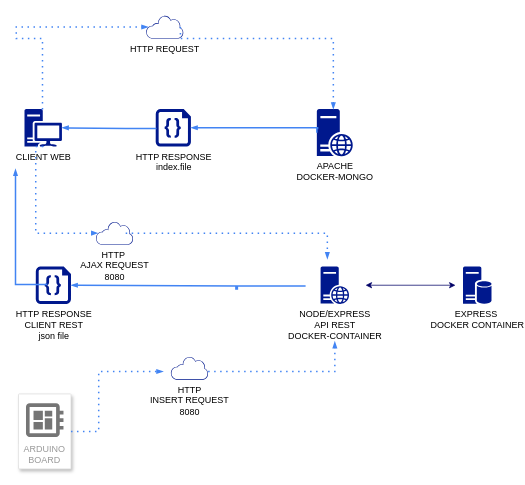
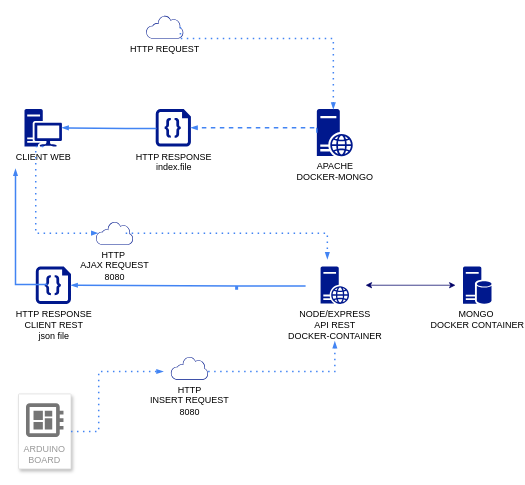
(24, 27) -> none
(259, 128) -> (259, 128)
(478, 320) -> (478, 320)
